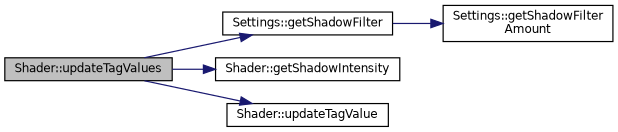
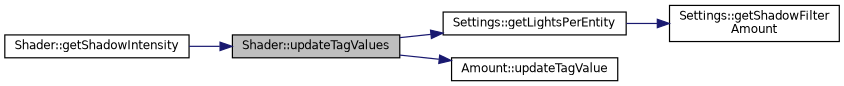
(308, 23) -> (535, 23)
(188, 69) -> (204, 46)
(308, 115) -> (535, 69)
